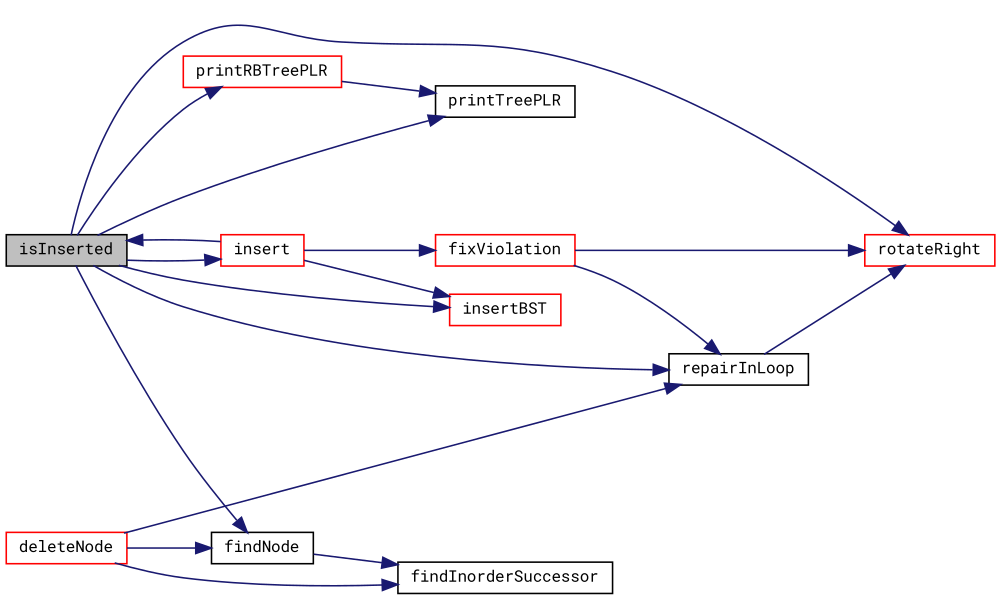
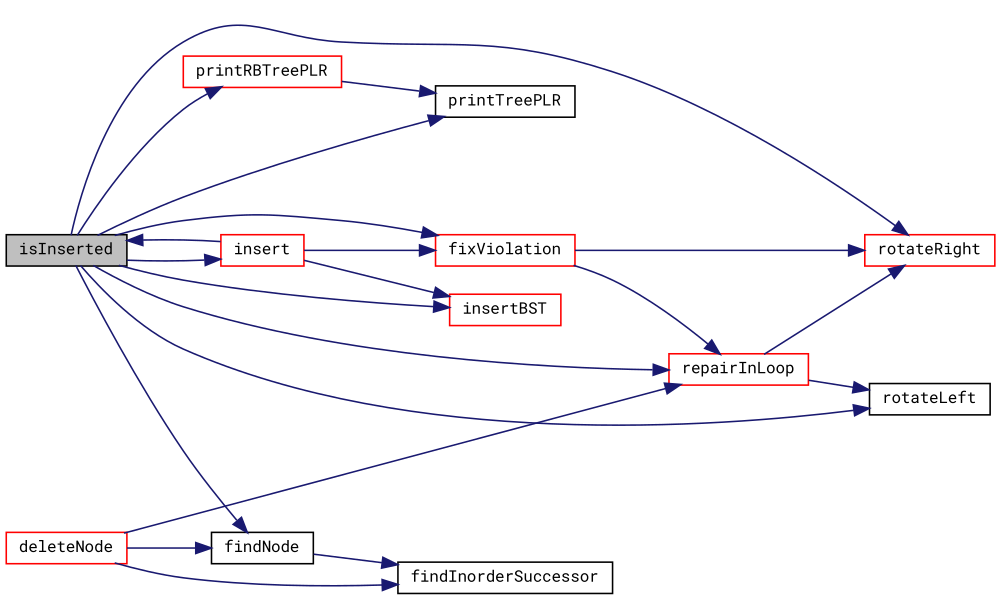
none -> (268, 215)
(739, 369) -> (739, 369)
none -> (930, 399)
